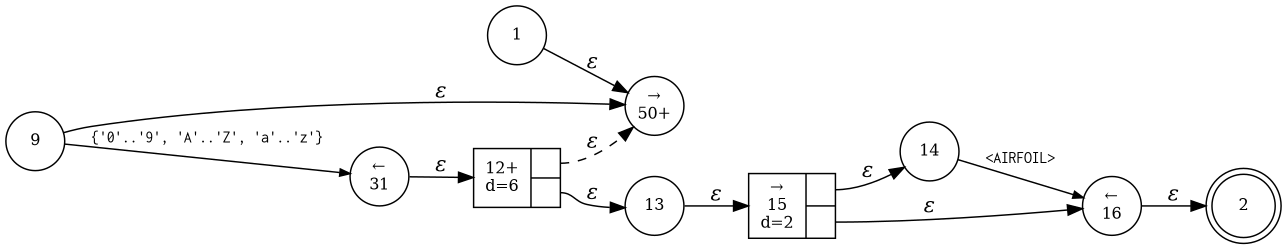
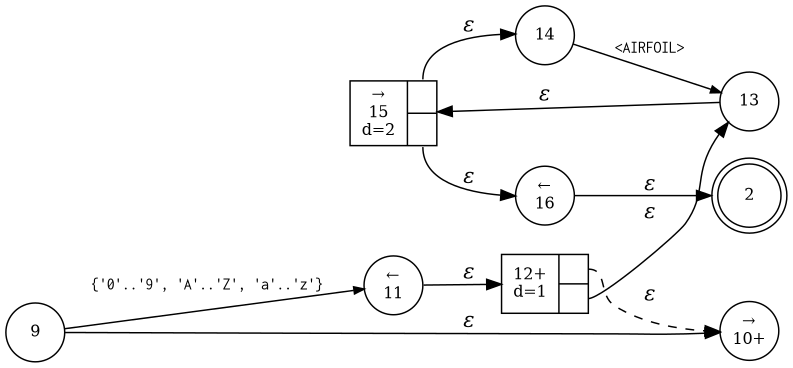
(517, 35) -> none
(655, 106) -> (749, 331)
(379, 176) -> (393, 285)
(1016, 177) -> (642, 67)
(502, 186) -> (530, 292)
